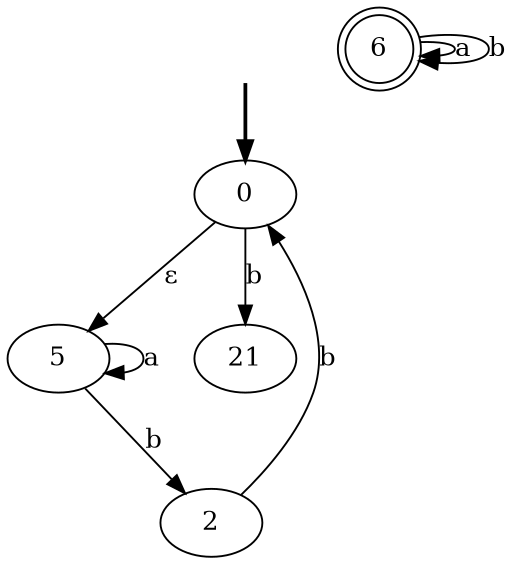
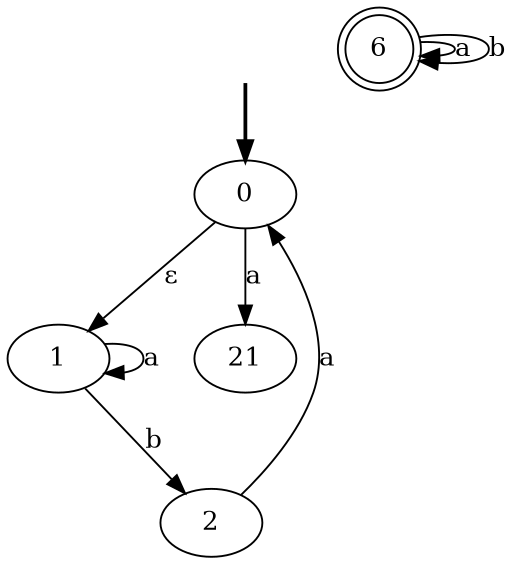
(255, 277) -> (254, 277)
(59, 359) -> (59, 359)
(328, 359) -> (327, 359)
